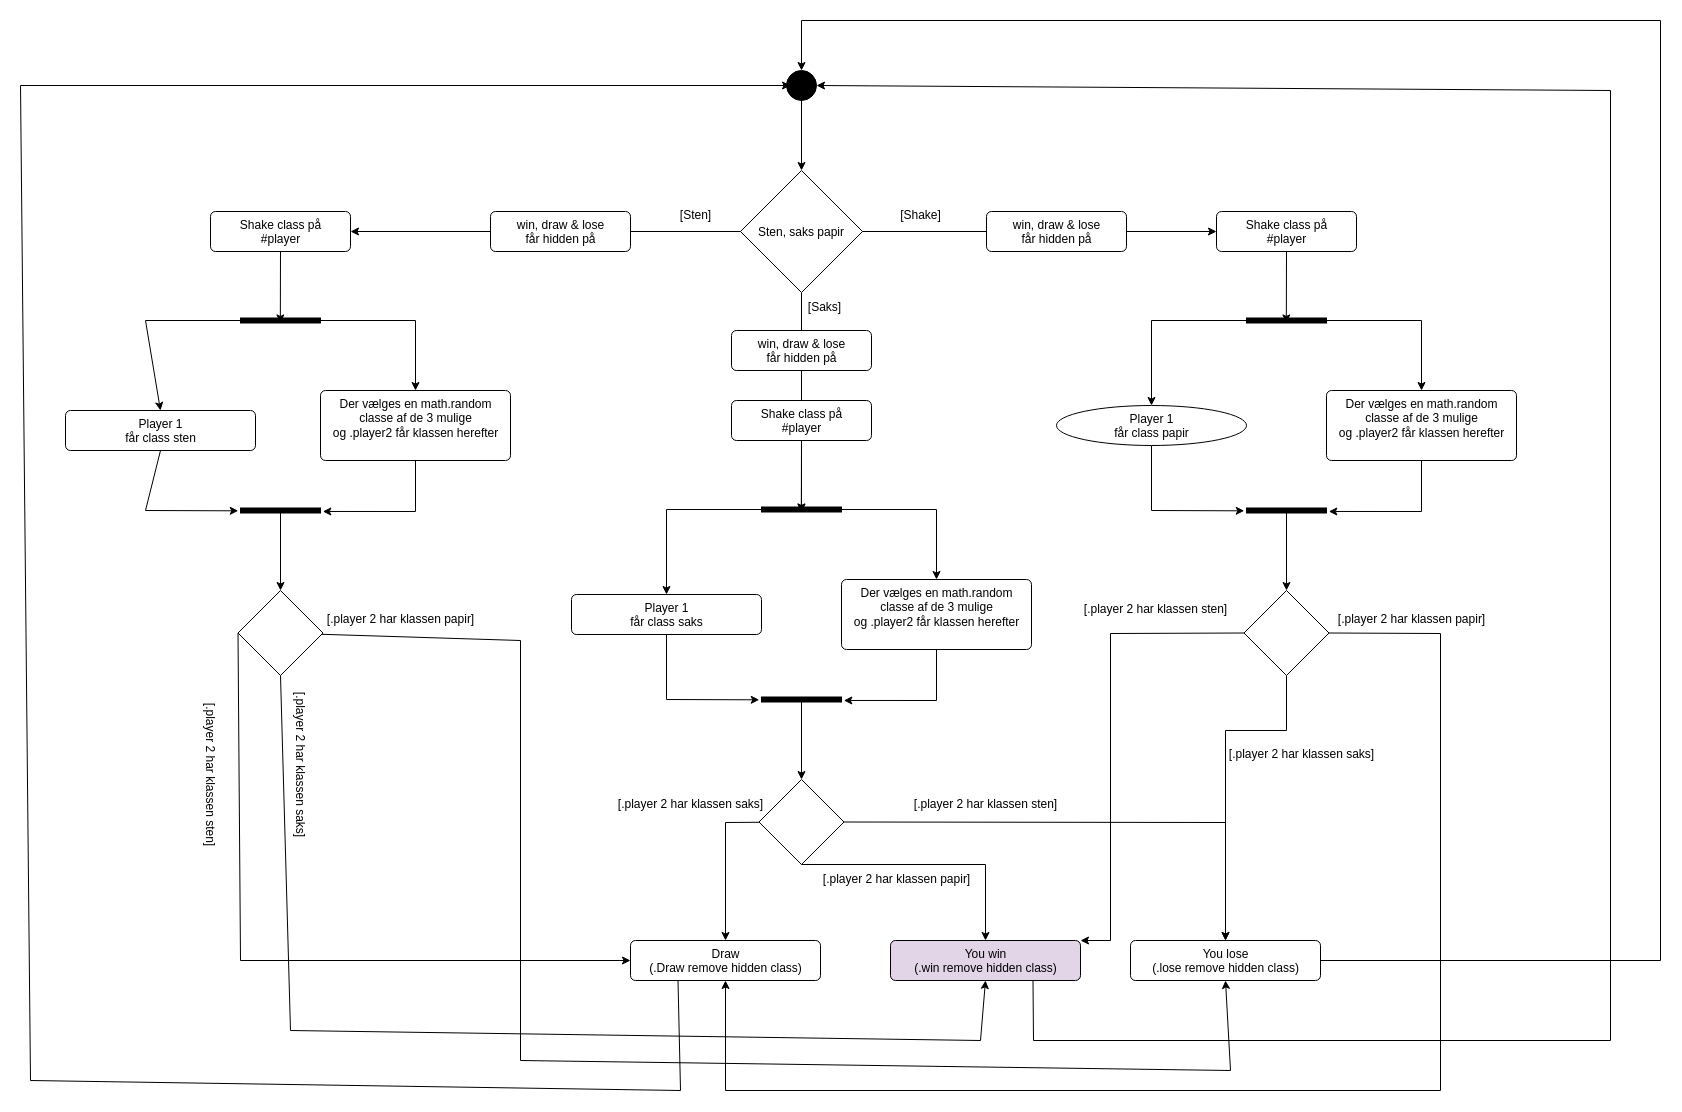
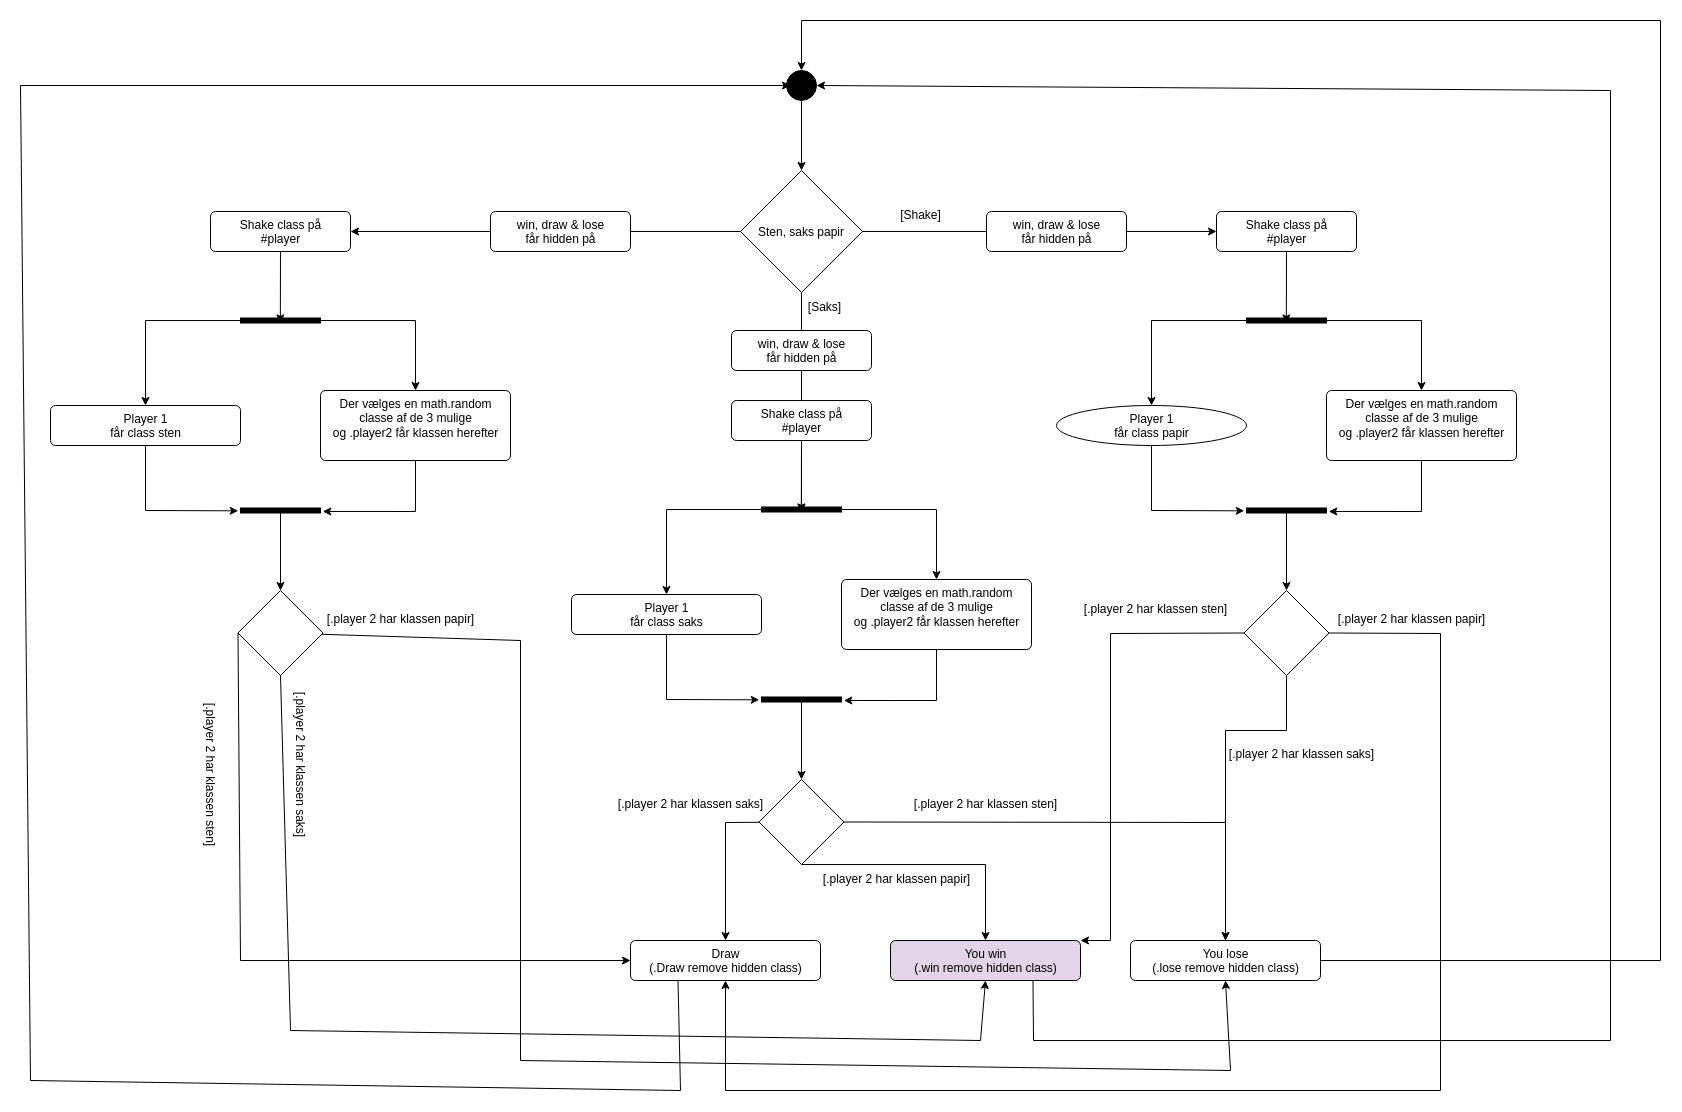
(696, 216) -> none
(161, 431) -> (146, 426)
